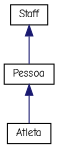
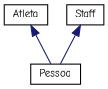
(29, 109) -> (43, 49)
